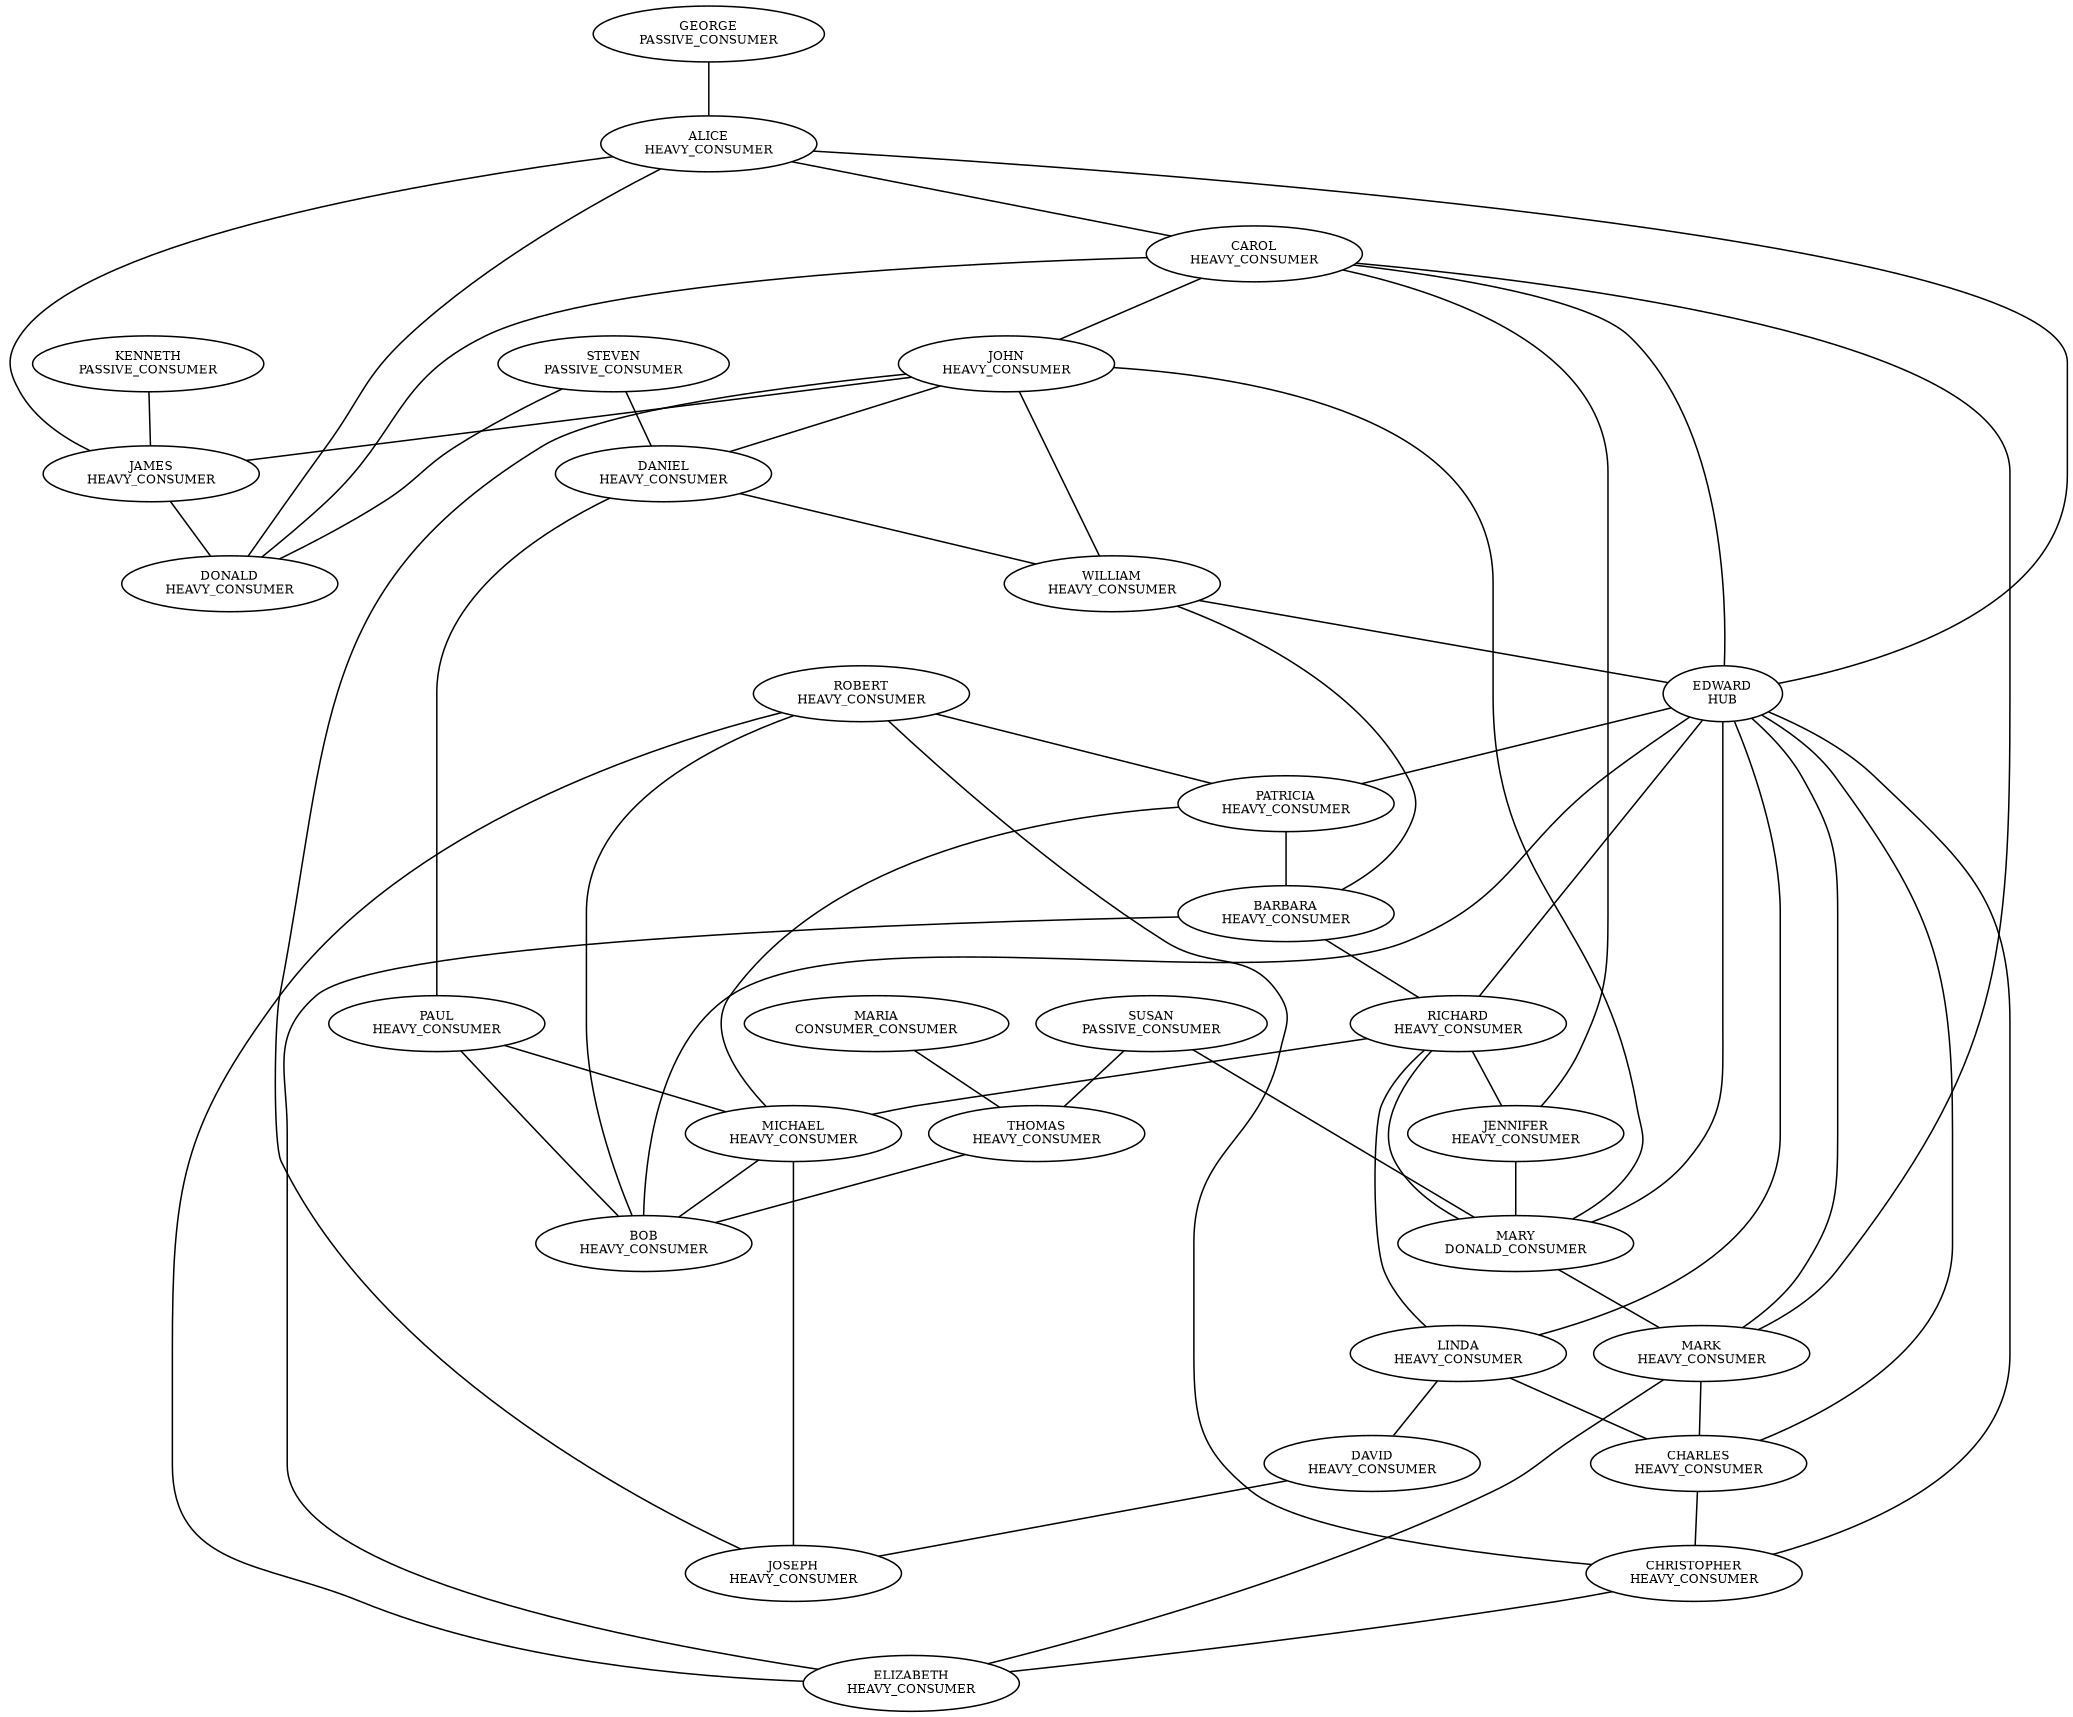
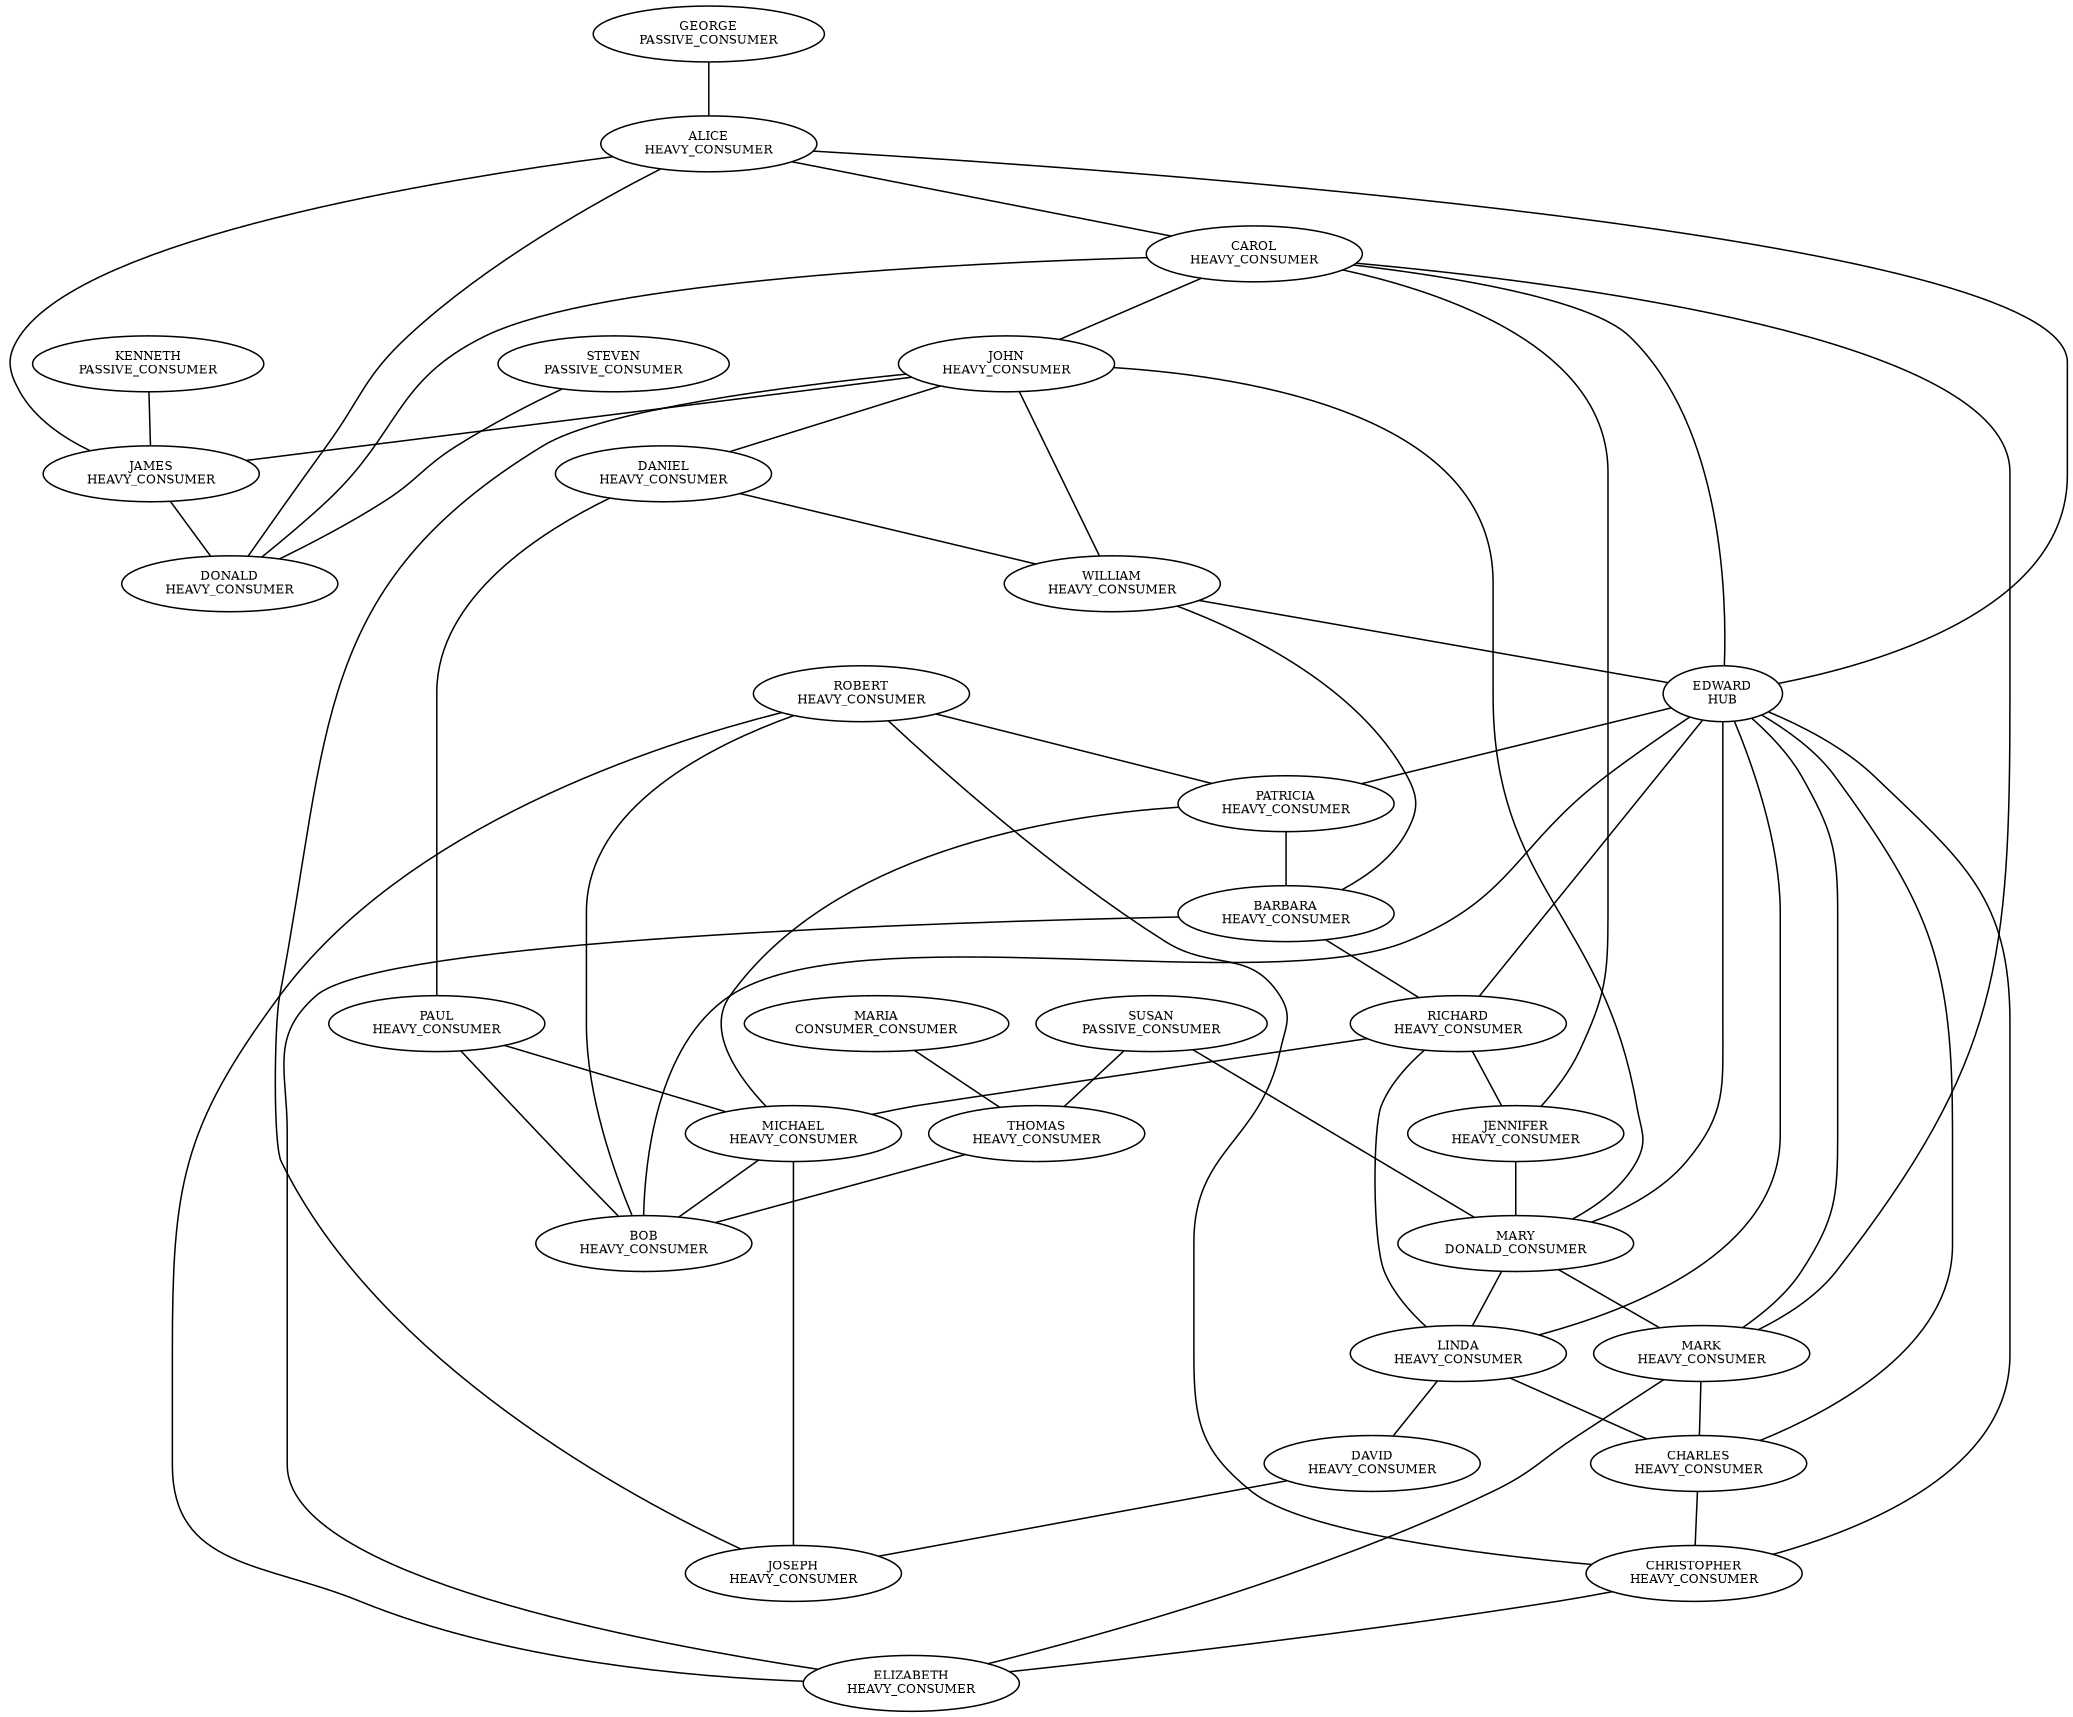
(641, 423) -> none
(1389, 1144) -> (1487, 1299)
